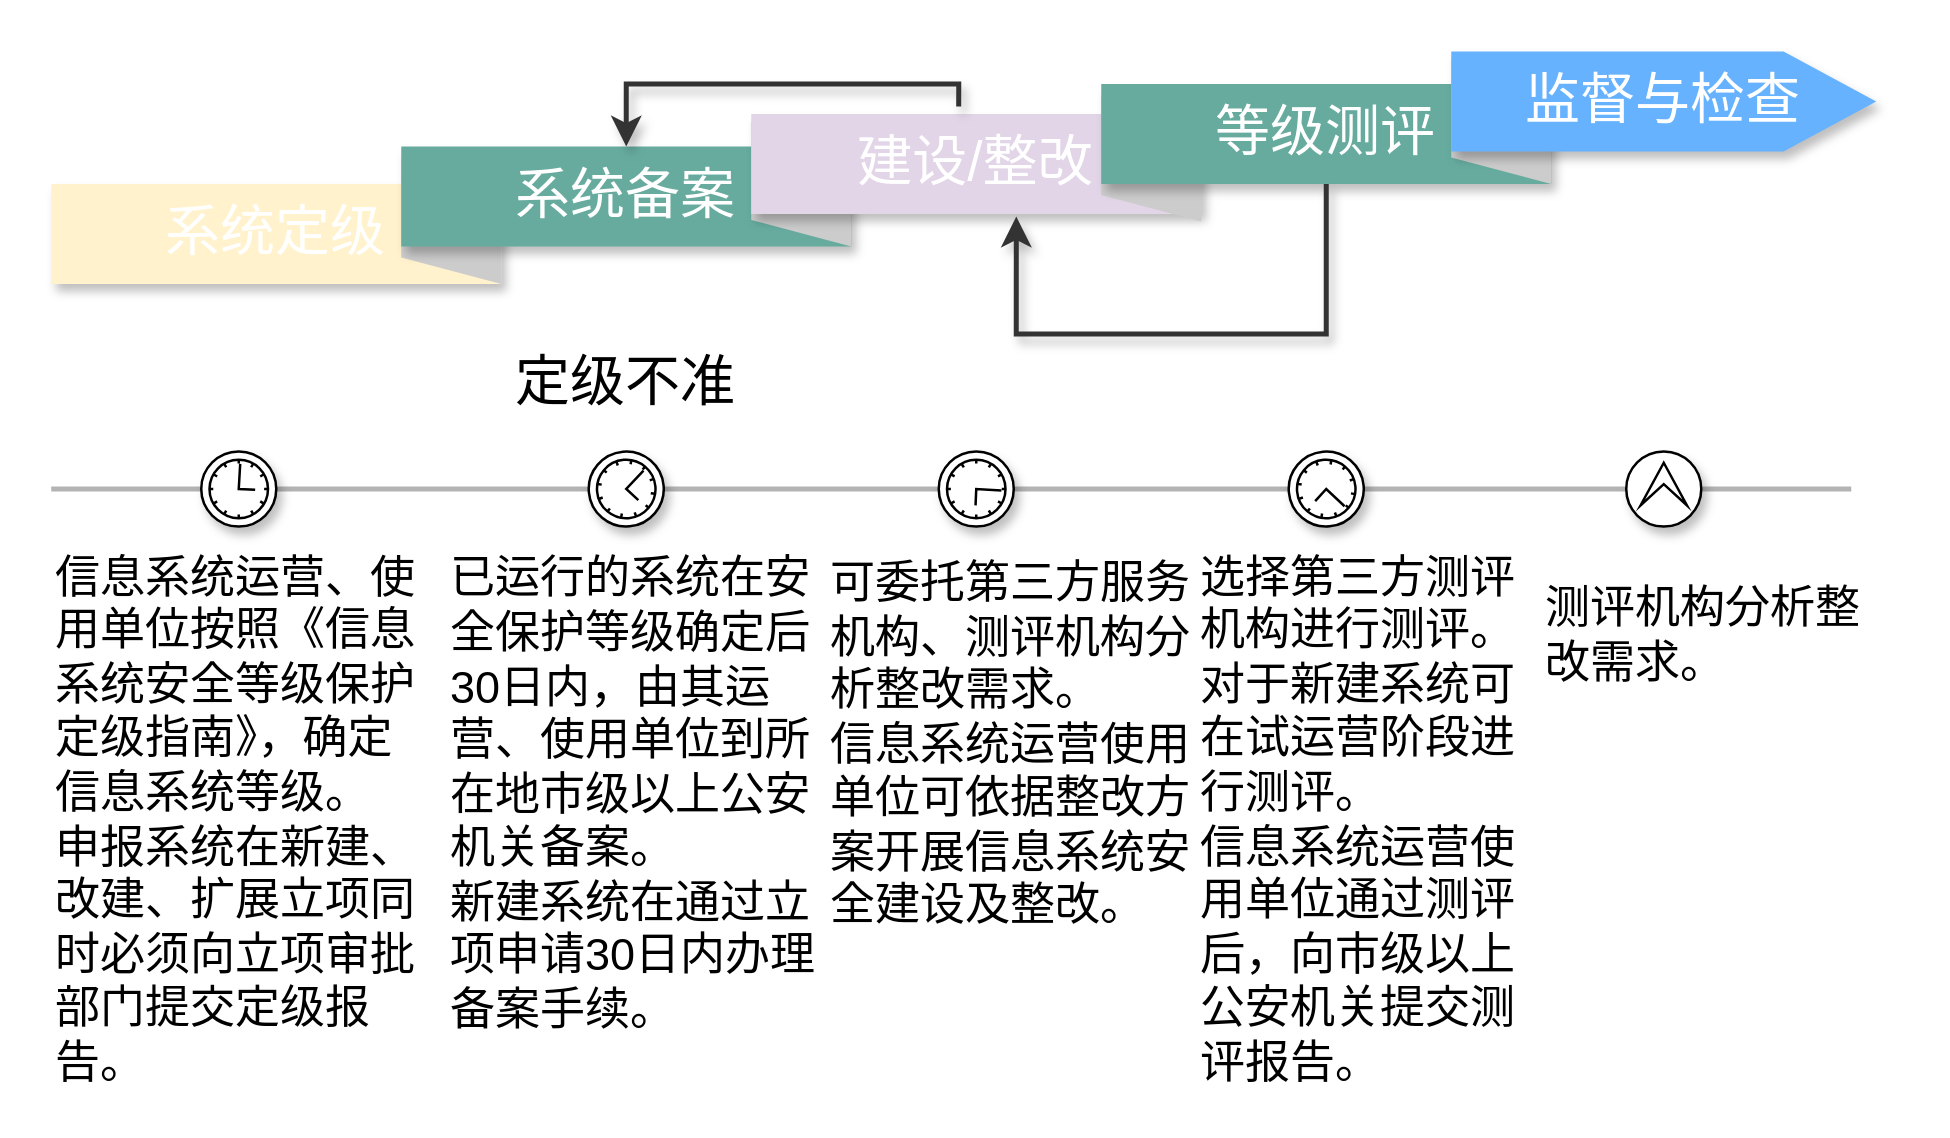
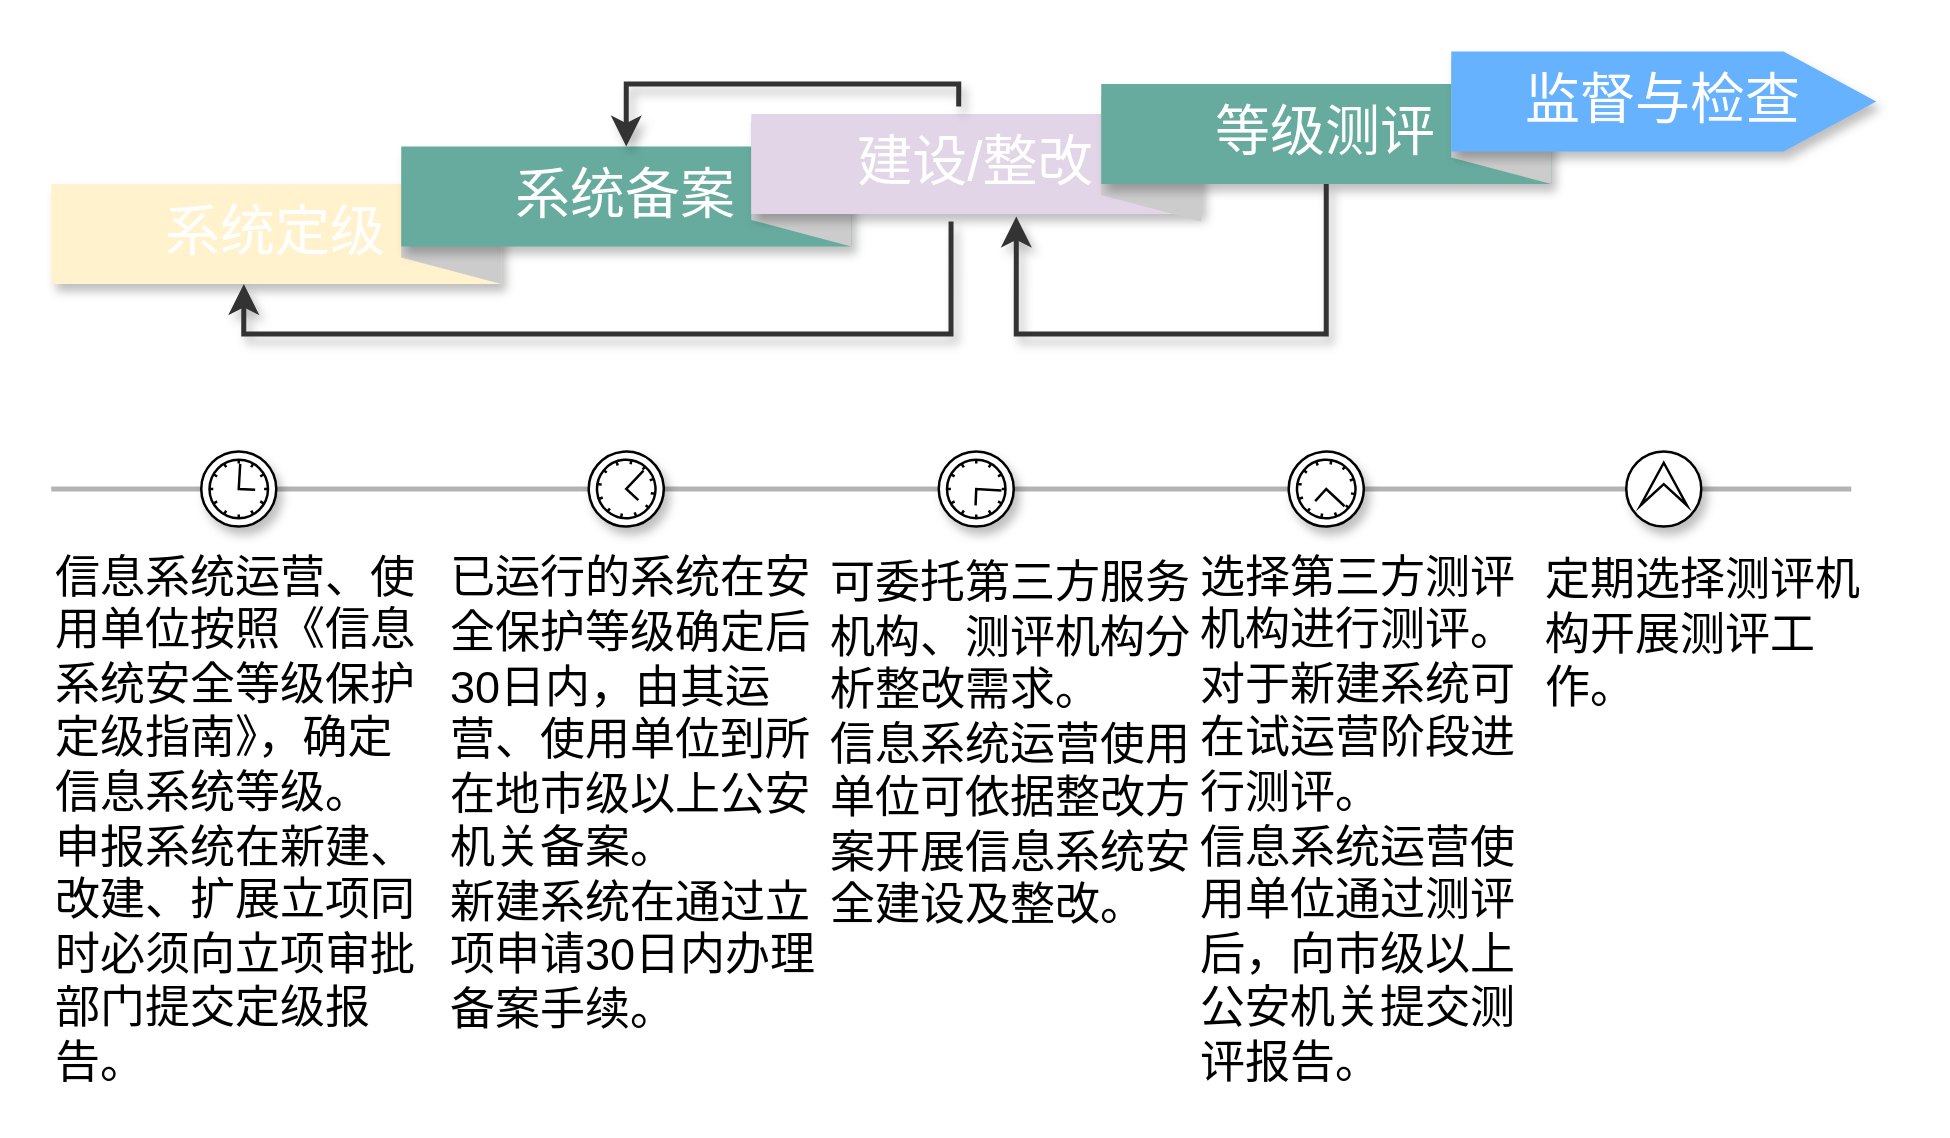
none -> (639, 334)
(626, 384) -> none
(1711, 636) -> (1721, 636)
